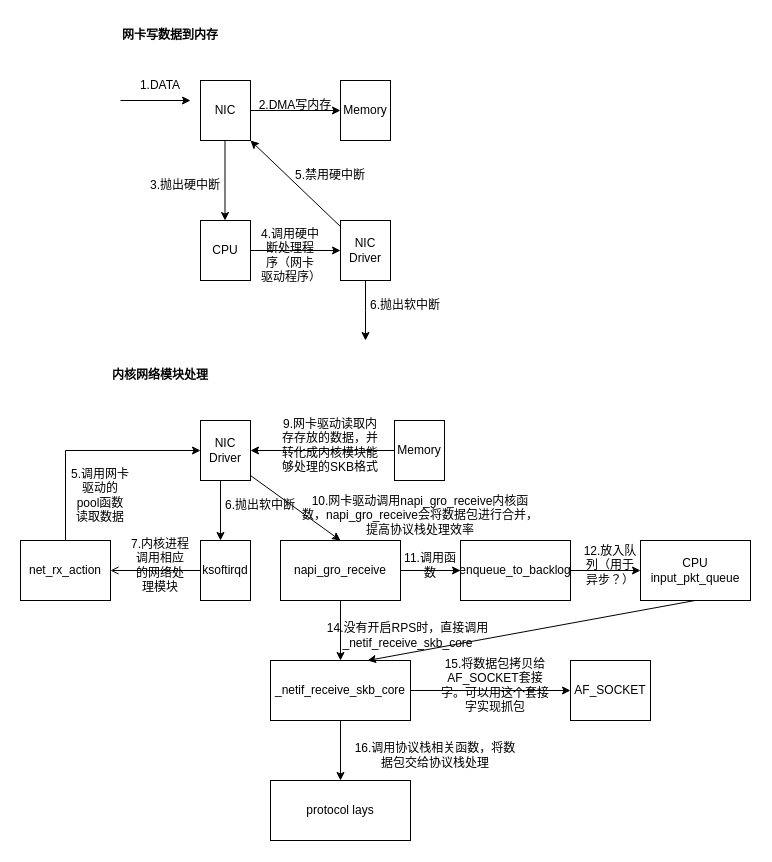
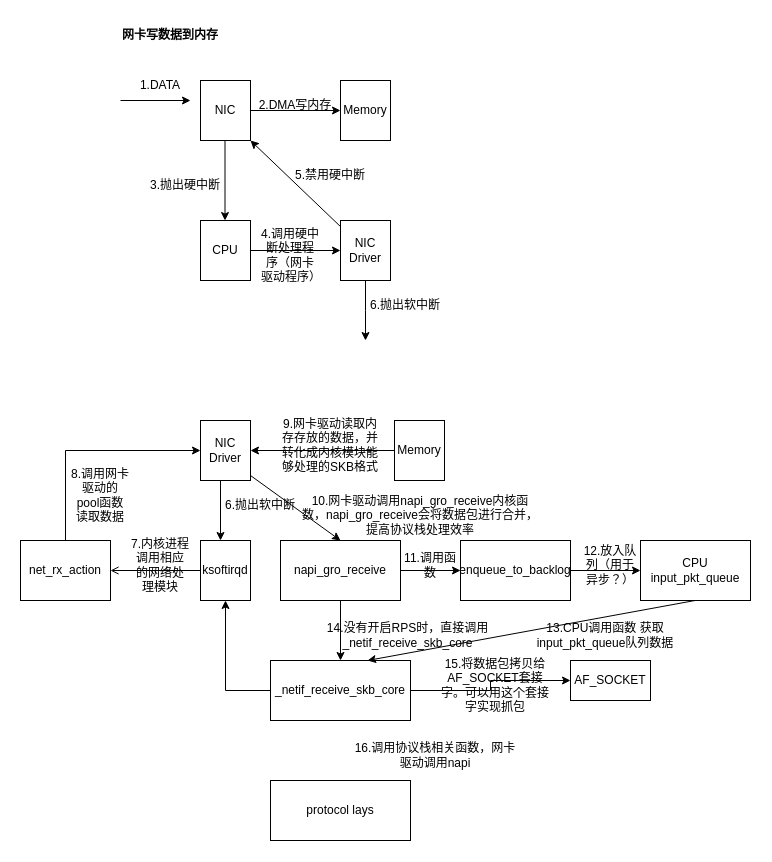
(161, 376) -> none
(101, 496) -> (101, 496)
none -> (606, 636)
(611, 691) -> (611, 681)
(341, 747) -> (226, 671)
(436, 756) -> (436, 756)
